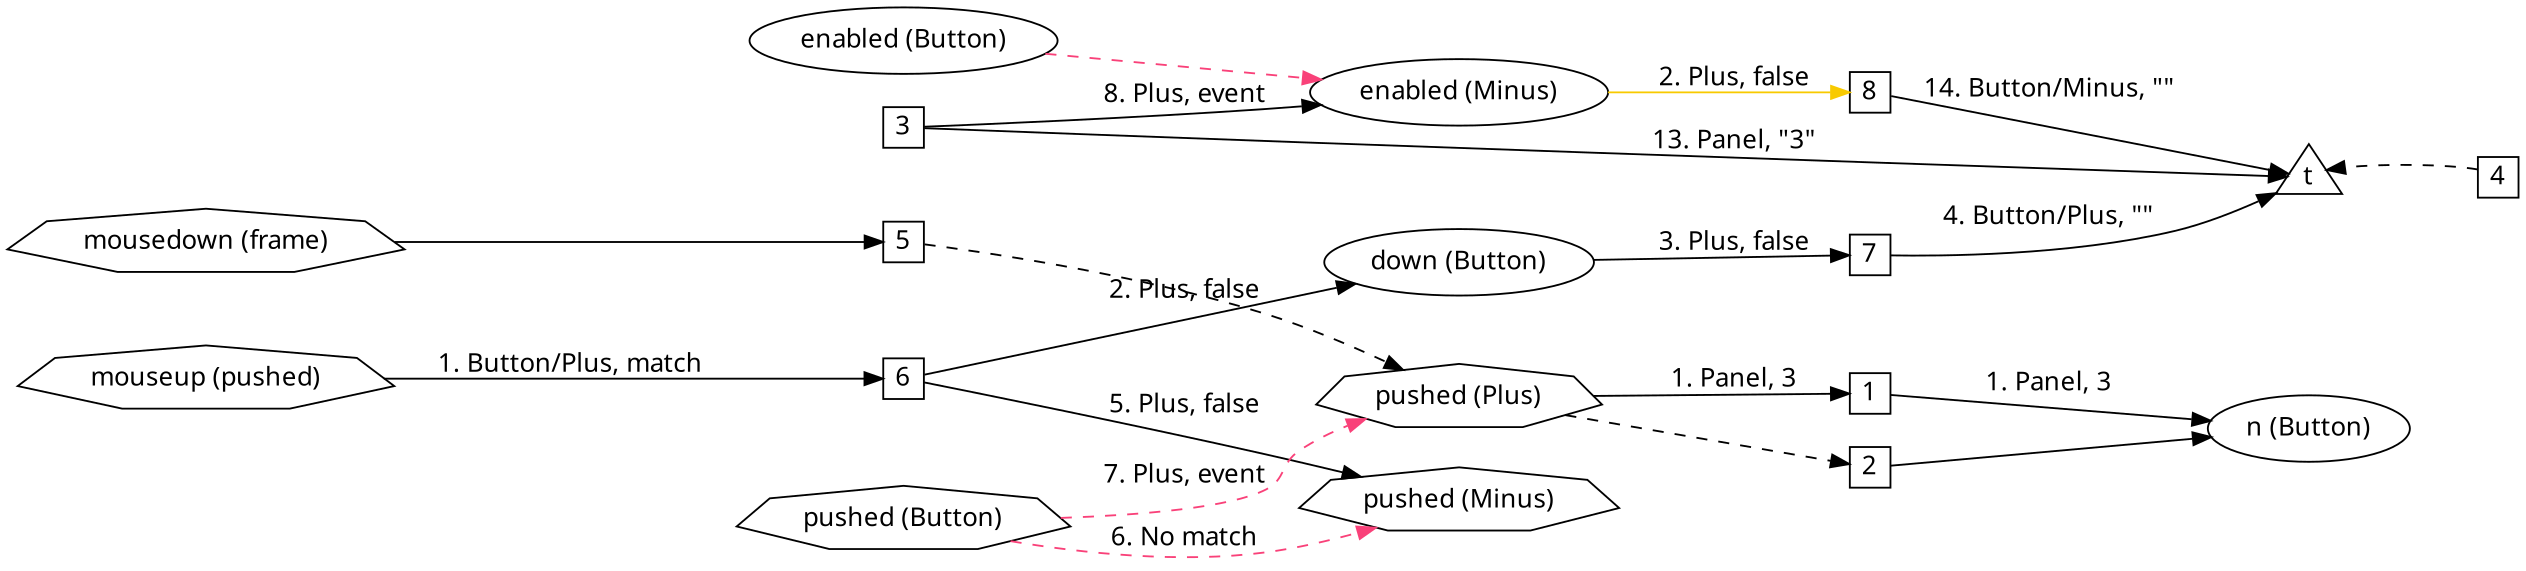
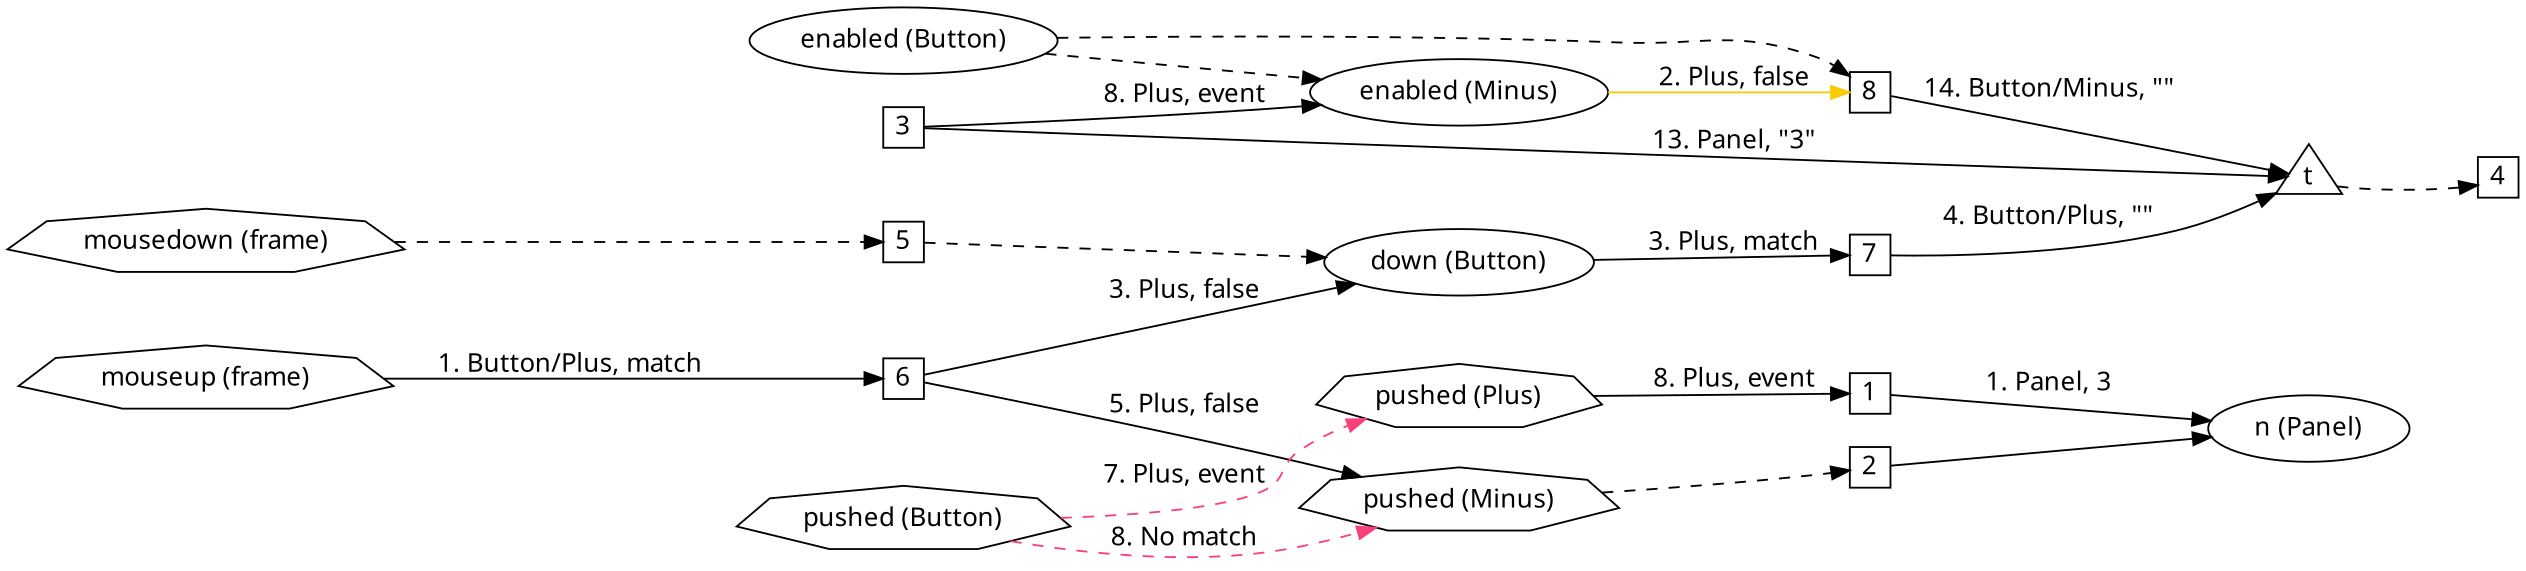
none -> (1448, 38)
(1174, 66) -> (1174, 66)
(2412, 165) -> (2398, 190)
(630, 242) -> (630, 242)
(1734, 243) -> (1734, 243)
(1160, 286) -> (1116, 250)
(1185, 291) -> (1185, 291)
(206, 379) -> (206, 379)
(1734, 380) -> (1734, 380)
(2309, 429) -> (2309, 429)
(1698, 438) -> (1717, 484)
(1185, 538) -> (1185, 538)
